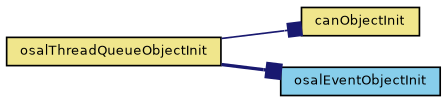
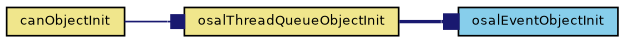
(253, 35) -> (146, 22)
